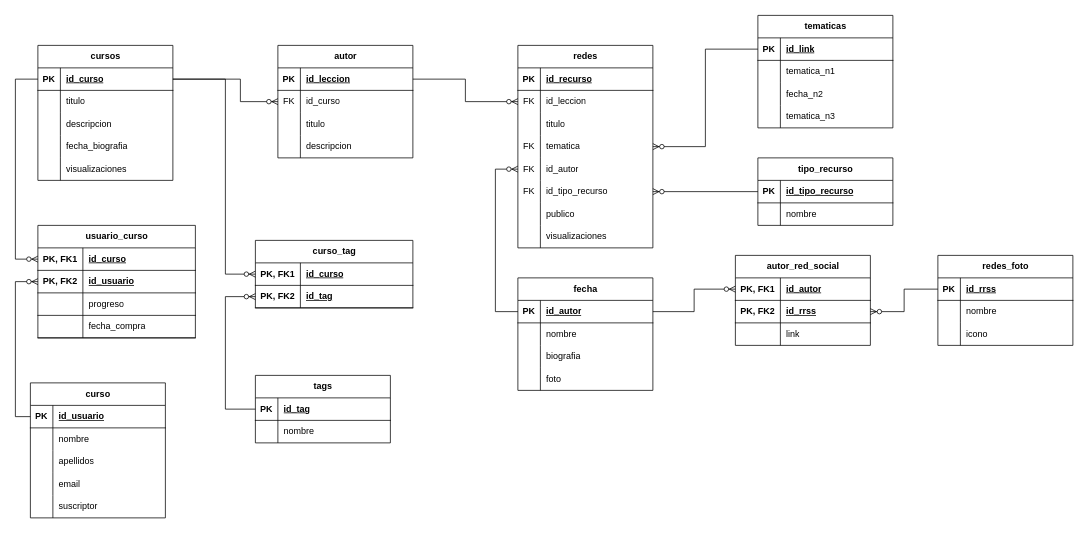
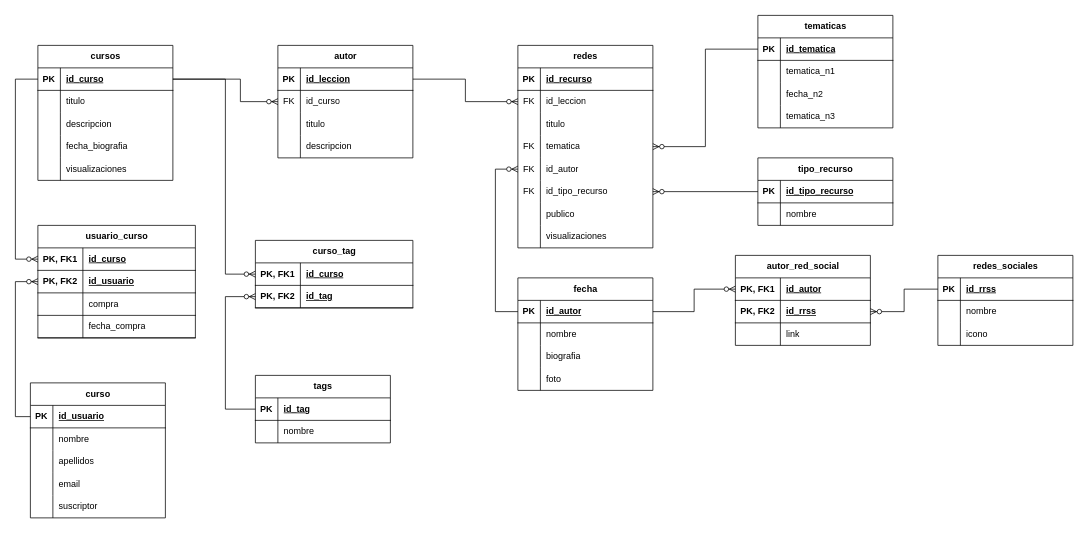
(801, 49) -> (812, 49)
(1006, 267) -> (1006, 267)
(109, 304) -> (104, 304)
